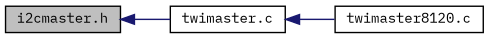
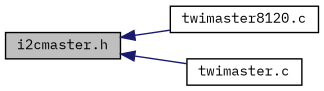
(317, 19) -> (152, 33)
